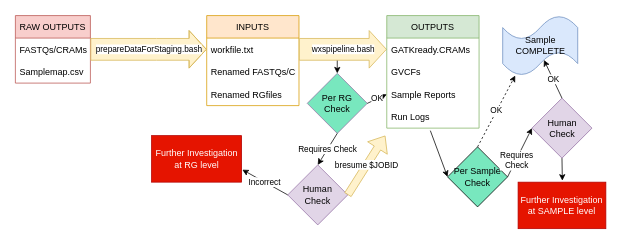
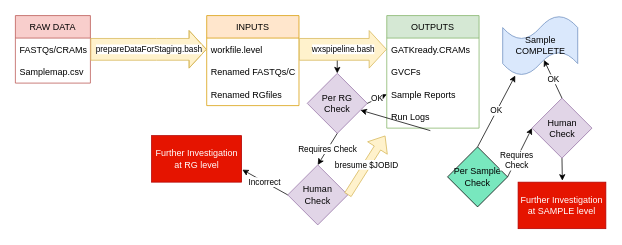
(53, 27) -> (53, 27)
(237, 50) -> (240, 50)
(337, 103) -> (337, 103)
(486, 130) -> (486, 130)
(438, 151) -> (389, 118)
